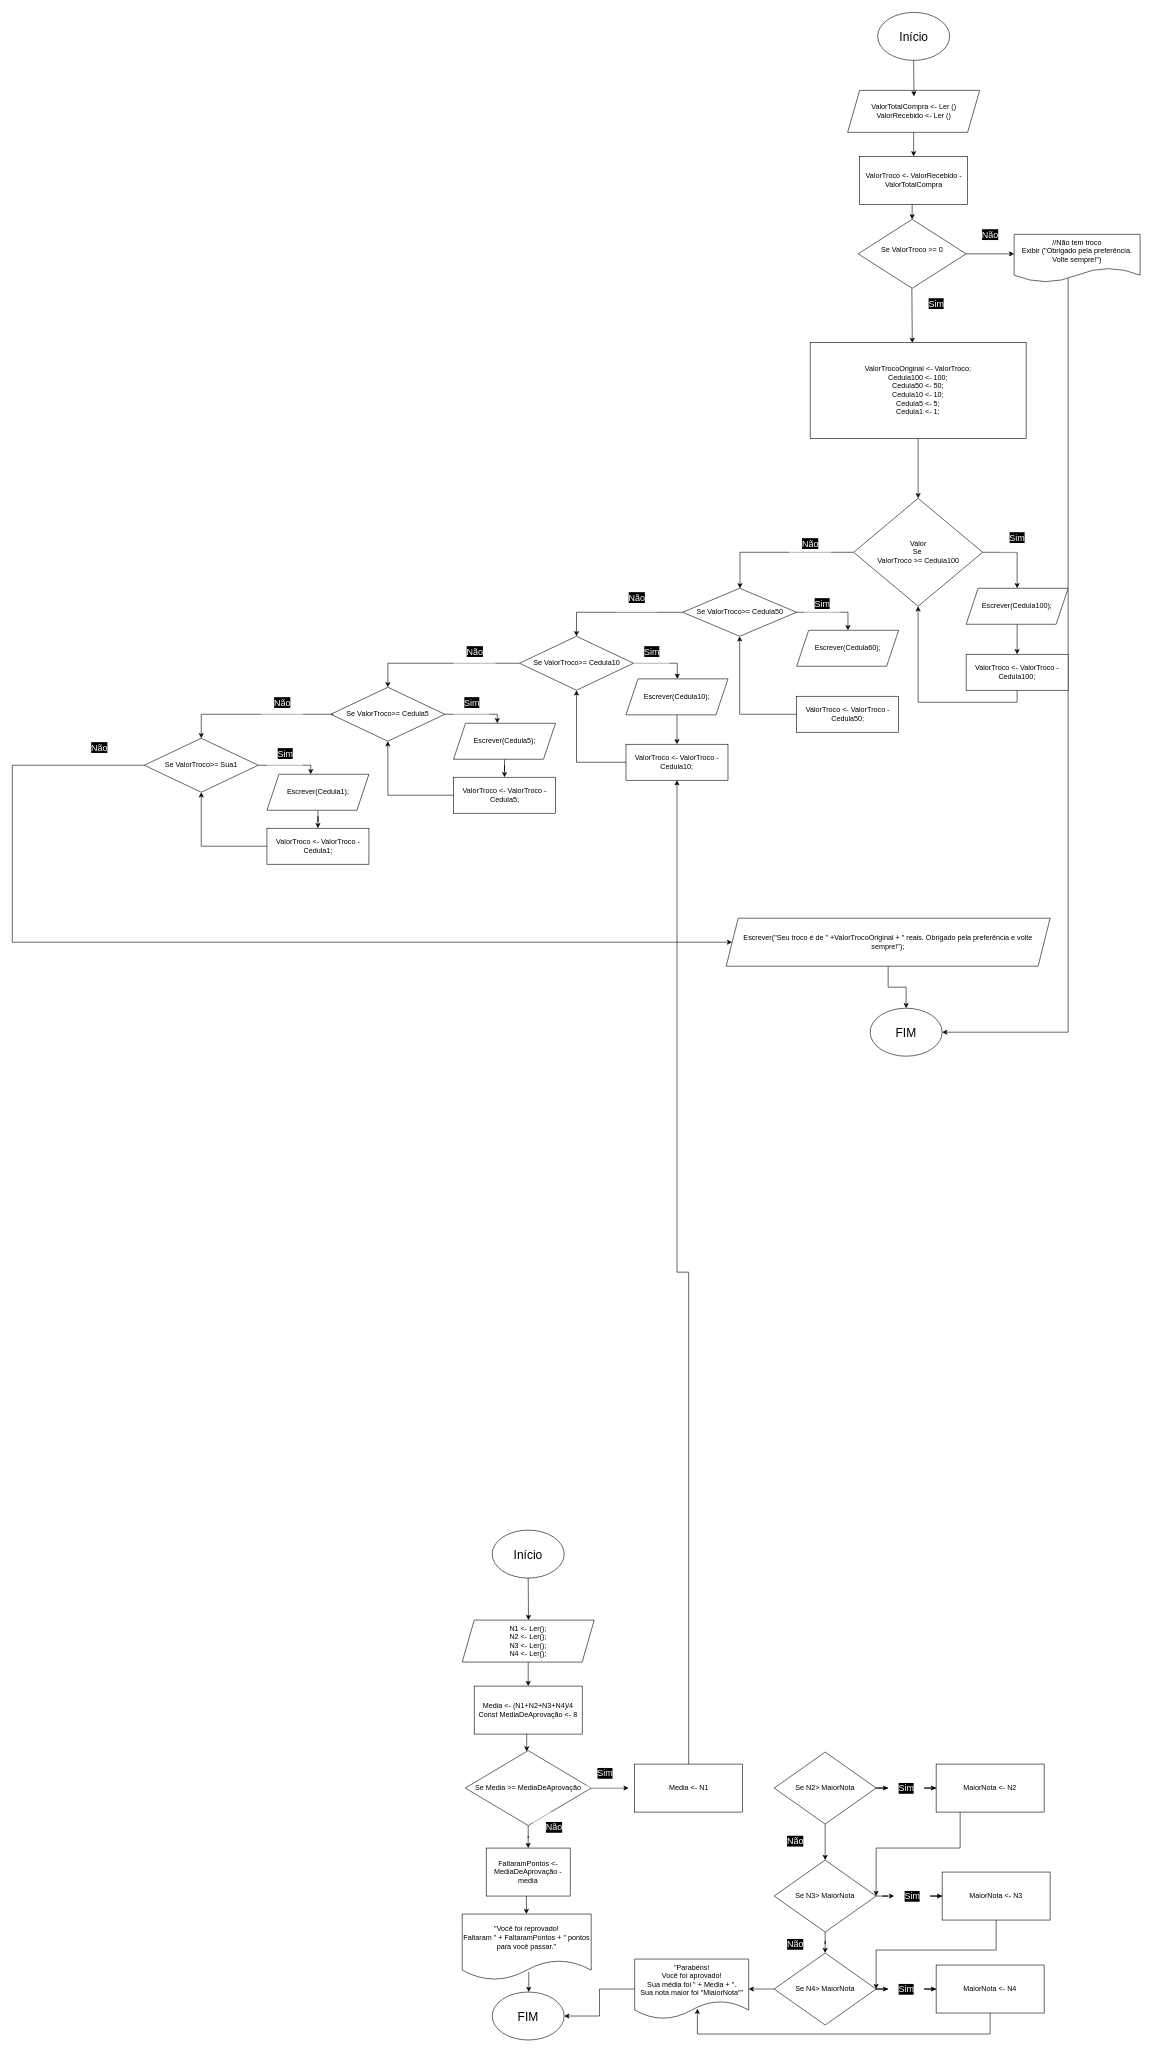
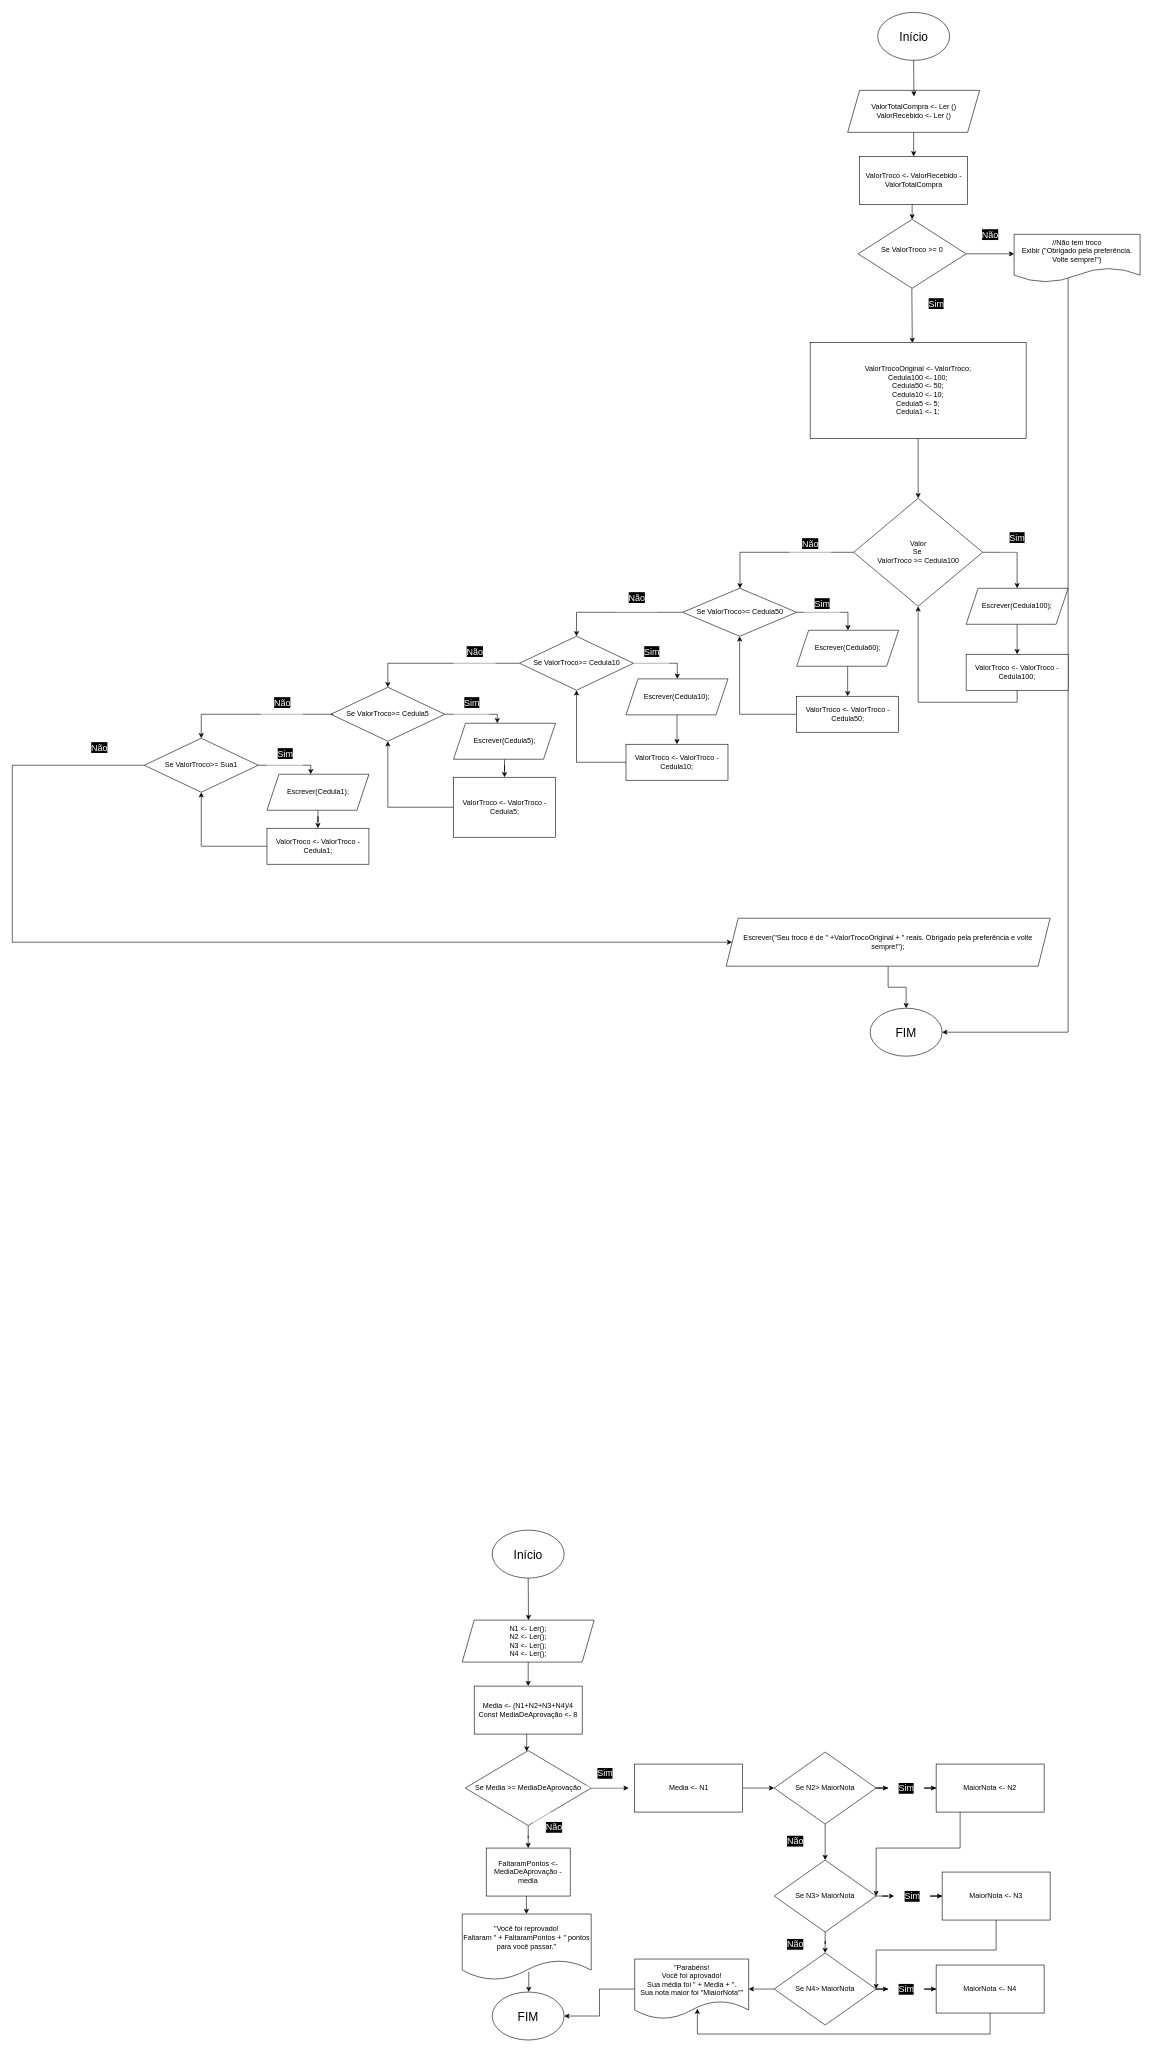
none -> (848, 679)
(505, 795) -> (505, 807)
(689, 1272) -> (768, 1788)
